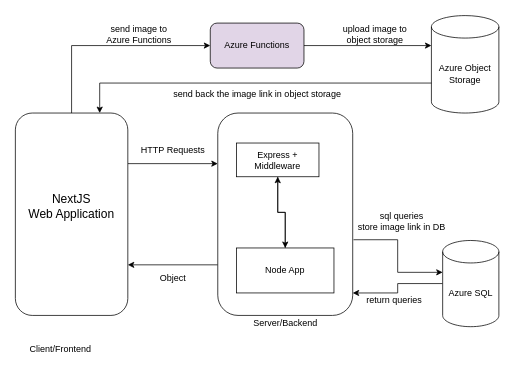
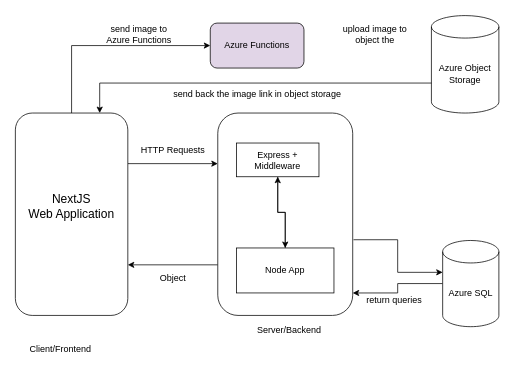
(375, 34) -> (375, 34)
(365, 45) -> none
(402, 222) -> none
(285, 323) -> (289, 330)
